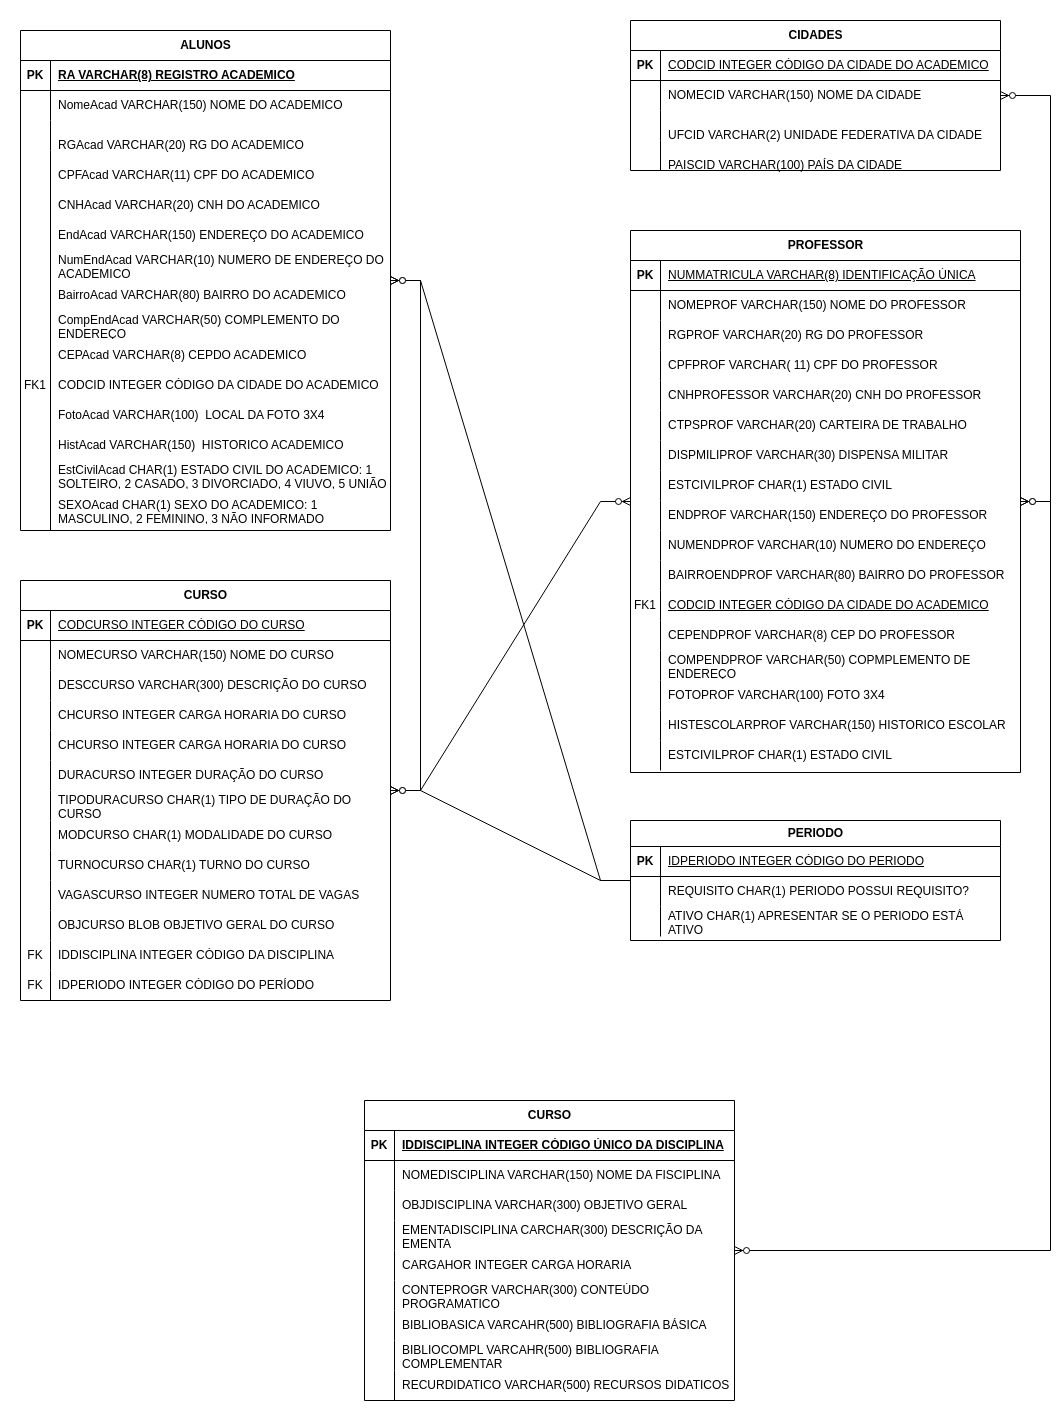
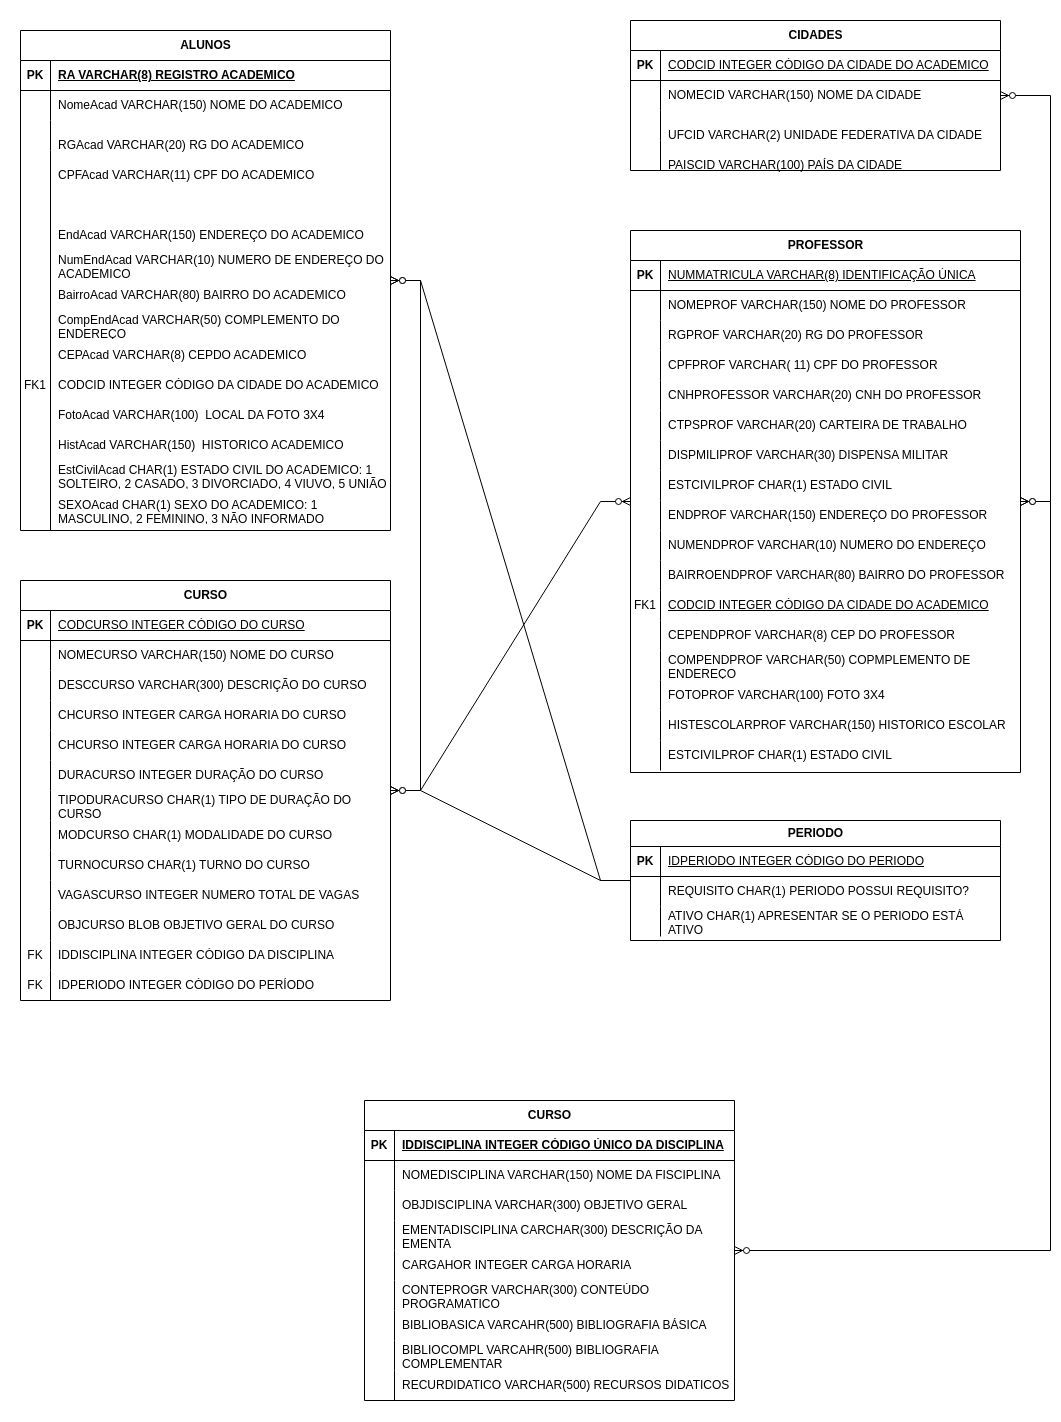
(221, 206) -> none
